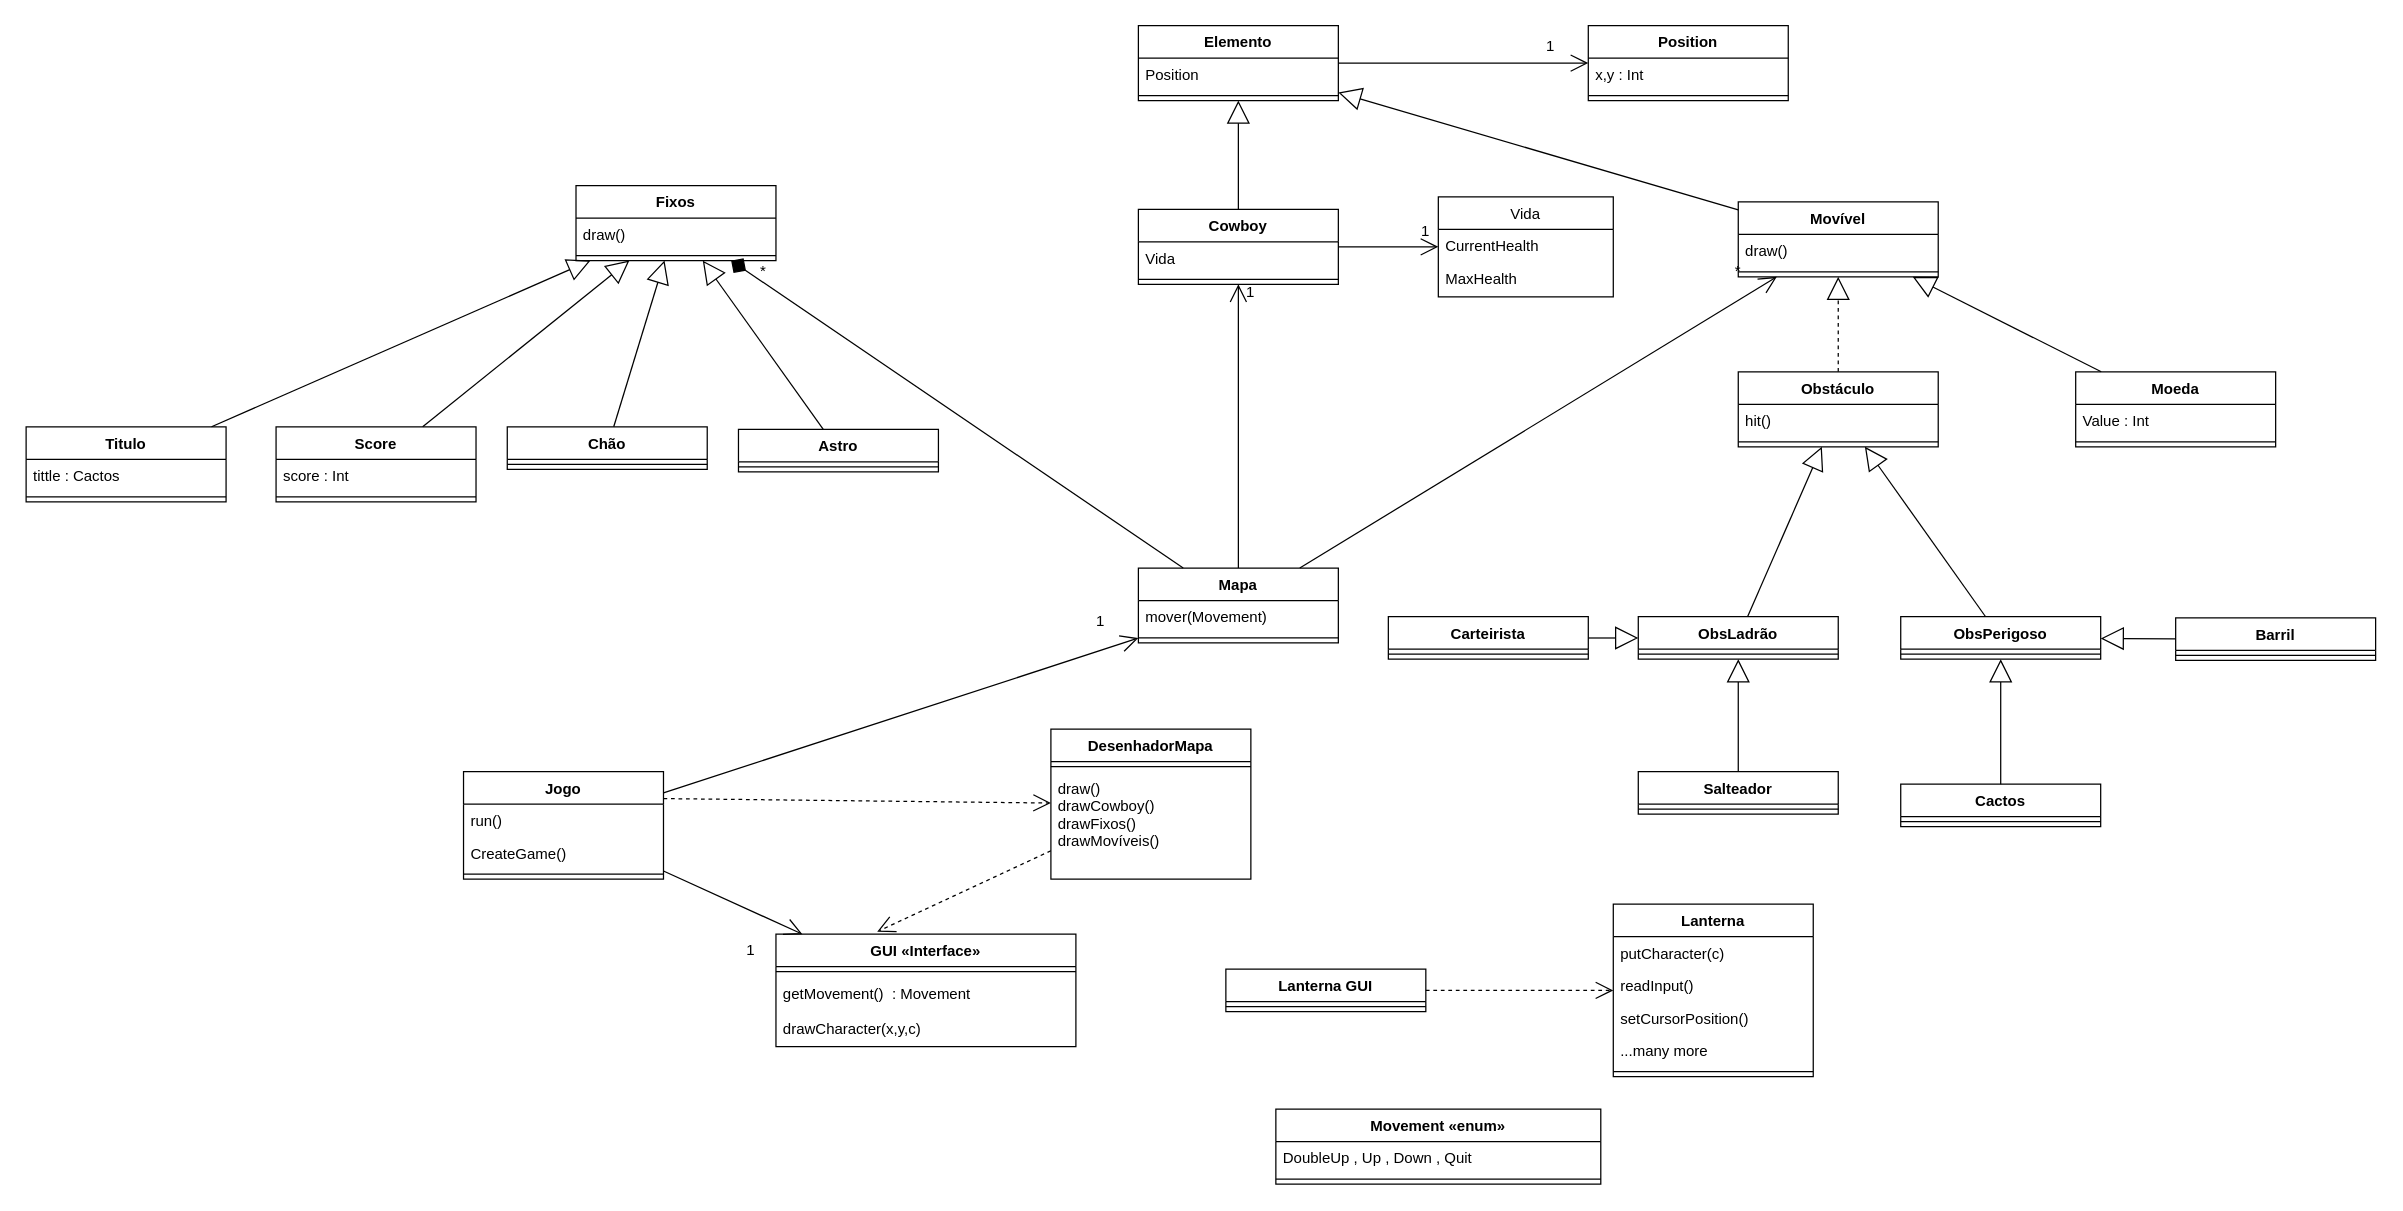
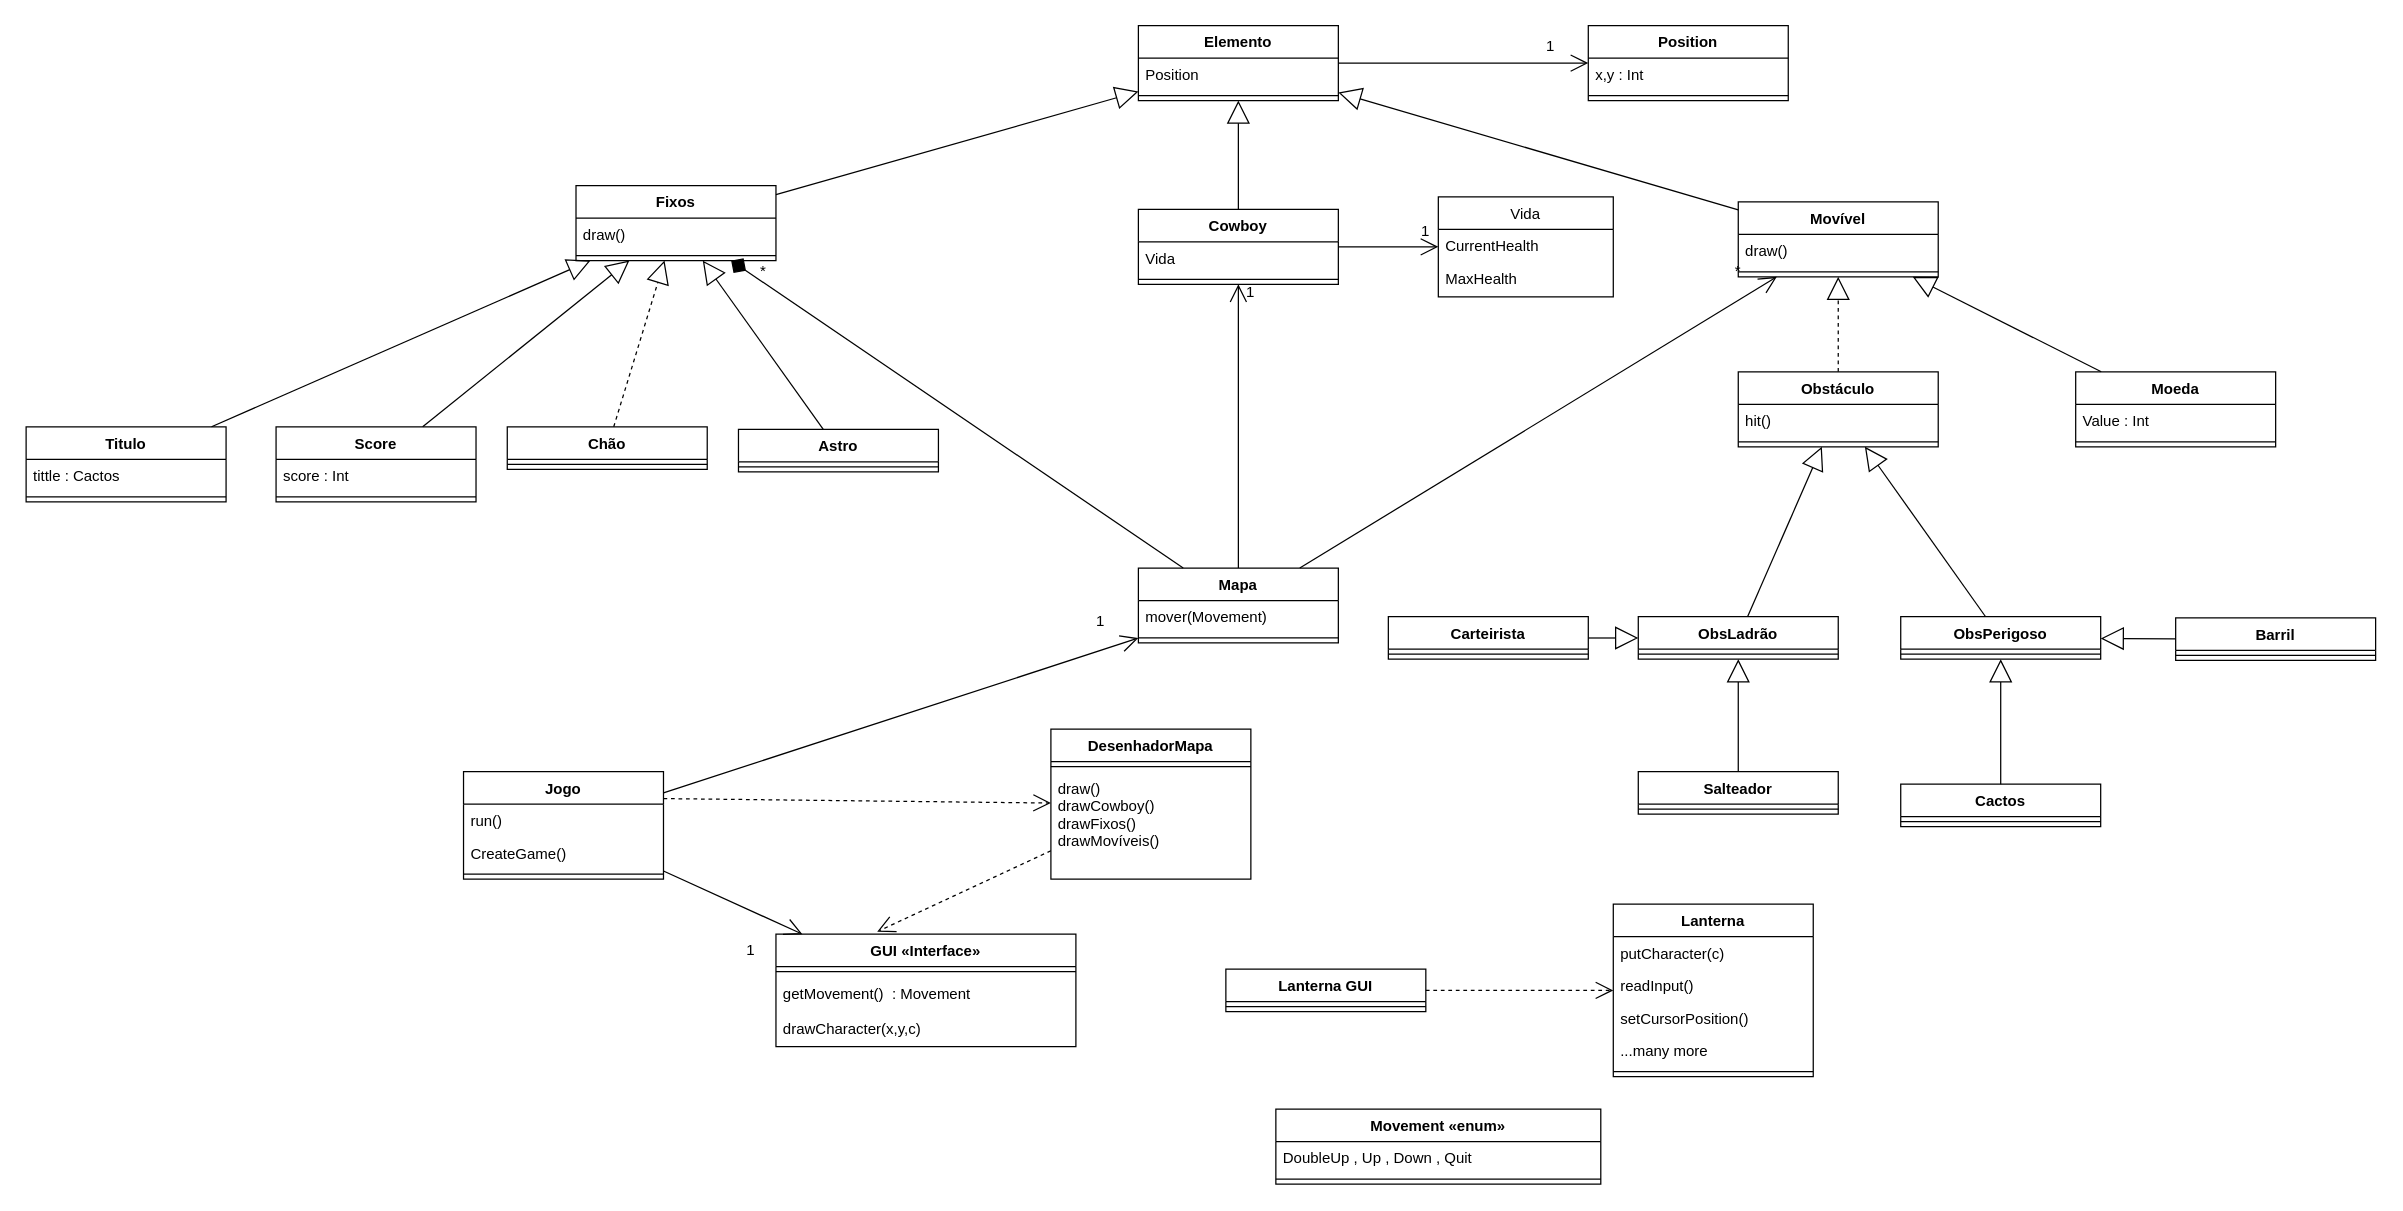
none -> (946, 146)
(636, 353) -> (636, 353)
